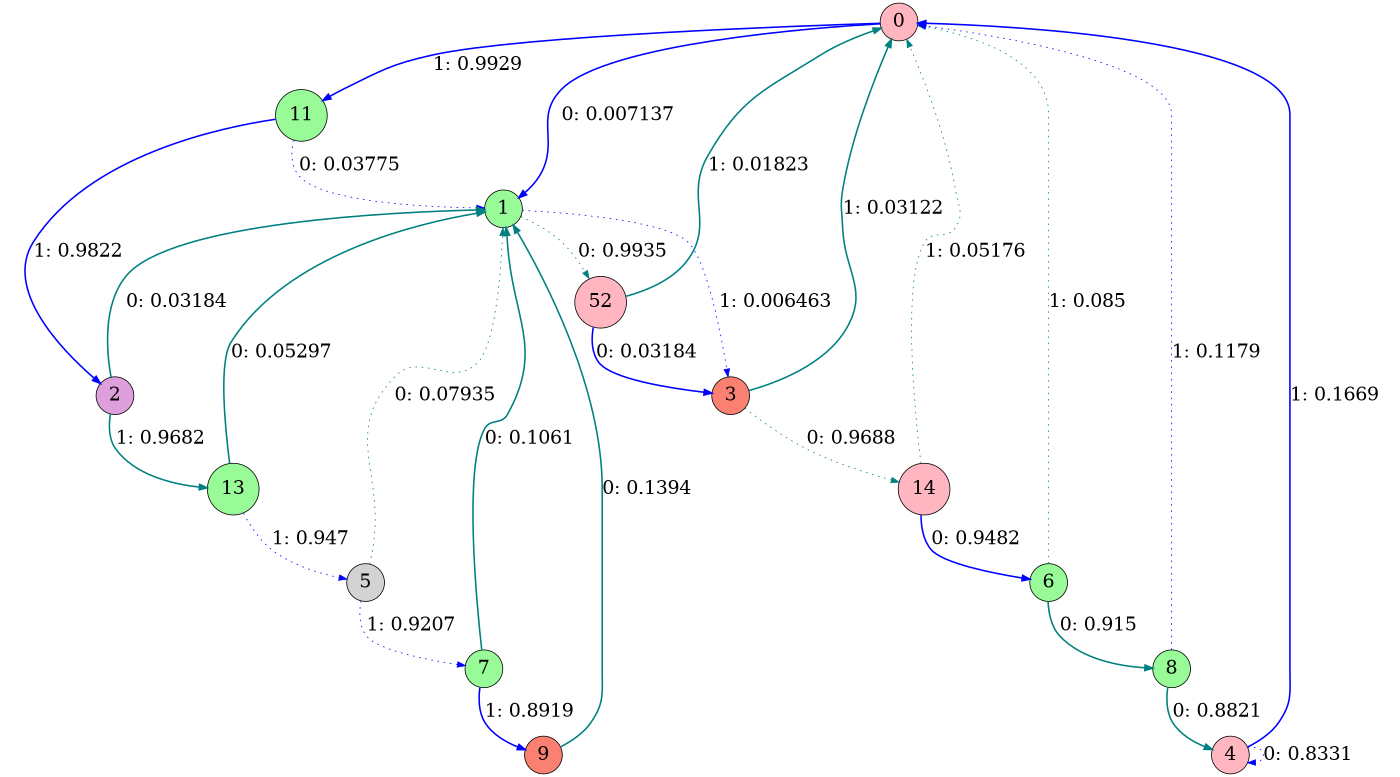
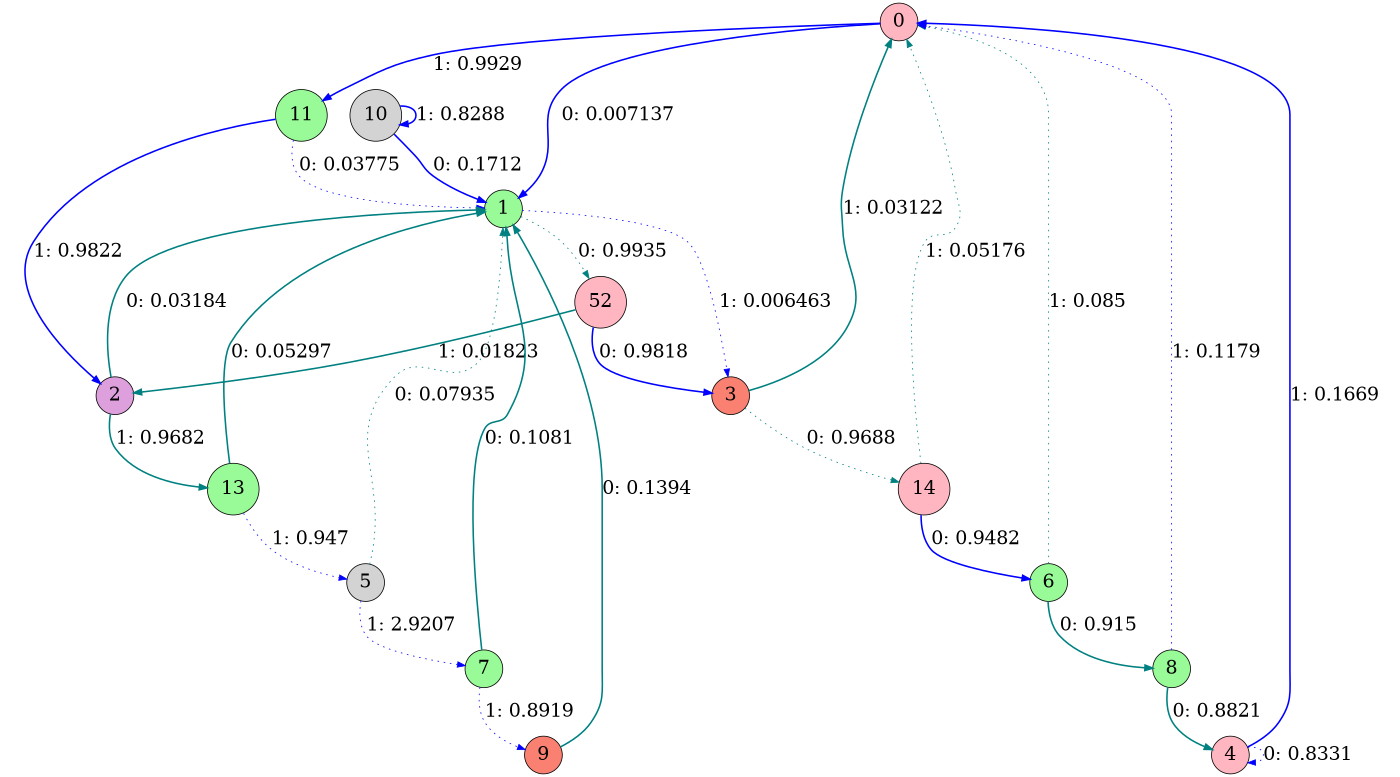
none -> (376, 115)
(716, 143) -> (360, 360)
(652, 353) -> (652, 353)
(538, 439) -> (538, 439)
(420, 626) -> (420, 626)
(487, 725) -> (487, 725)
